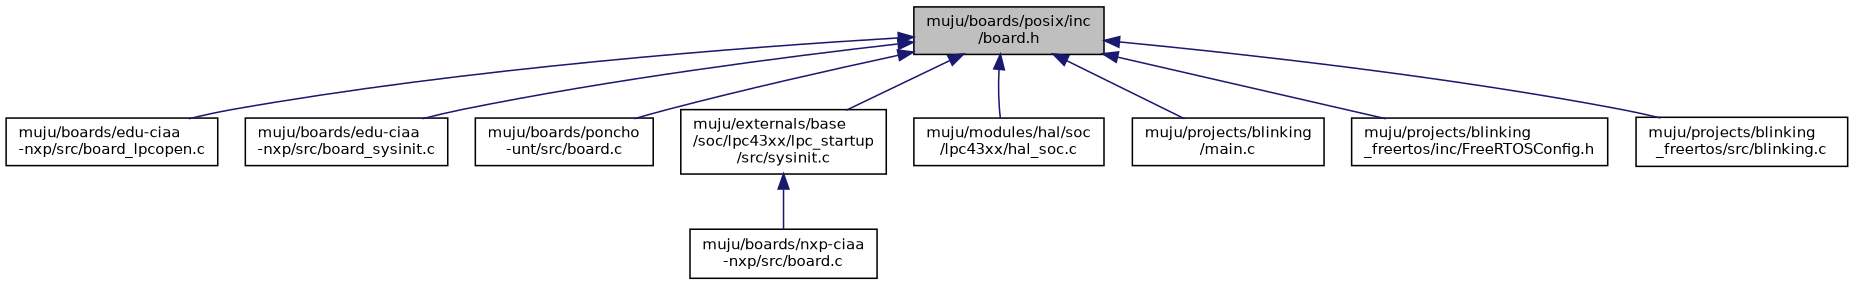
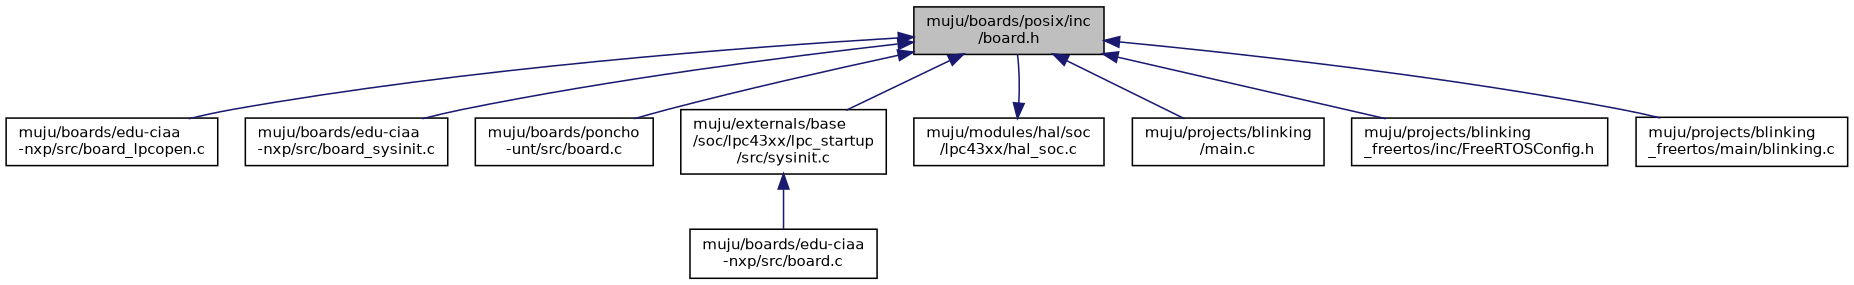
(999, 94) -> (1019, 79)
(1742, 142) -> (1742, 142)
(784, 254) -> (784, 254)
